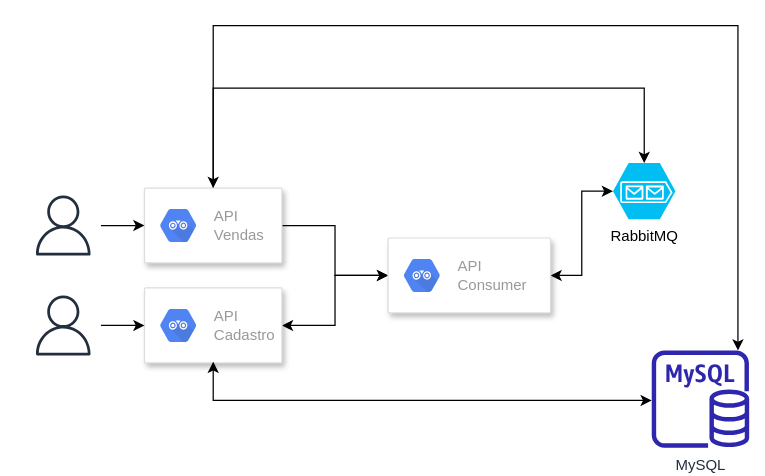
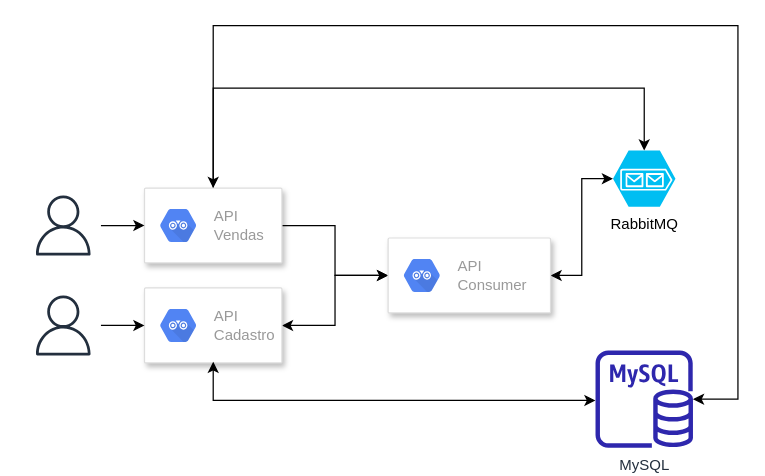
(644, 191) -> (644, 179)
(701, 399) -> (644, 399)
